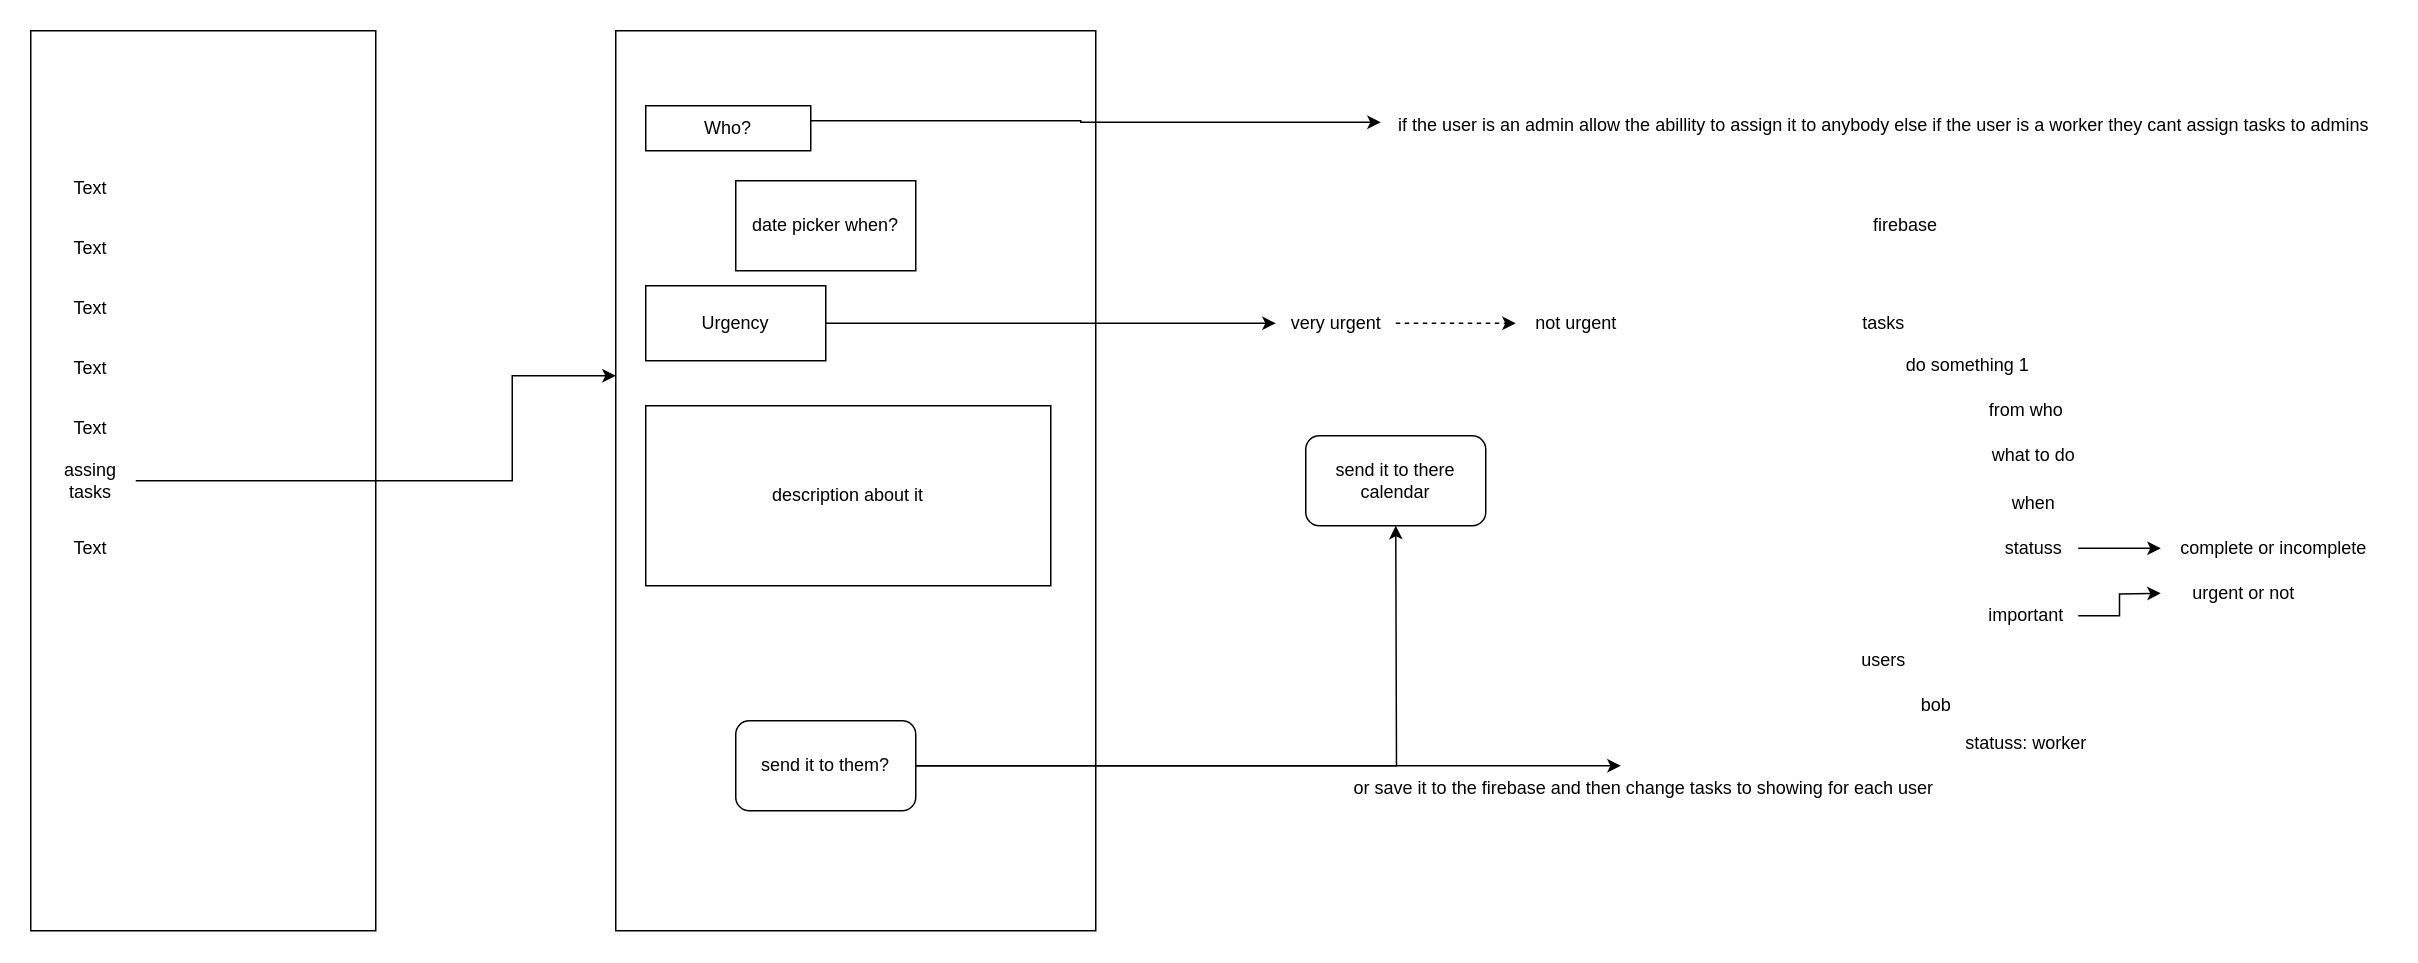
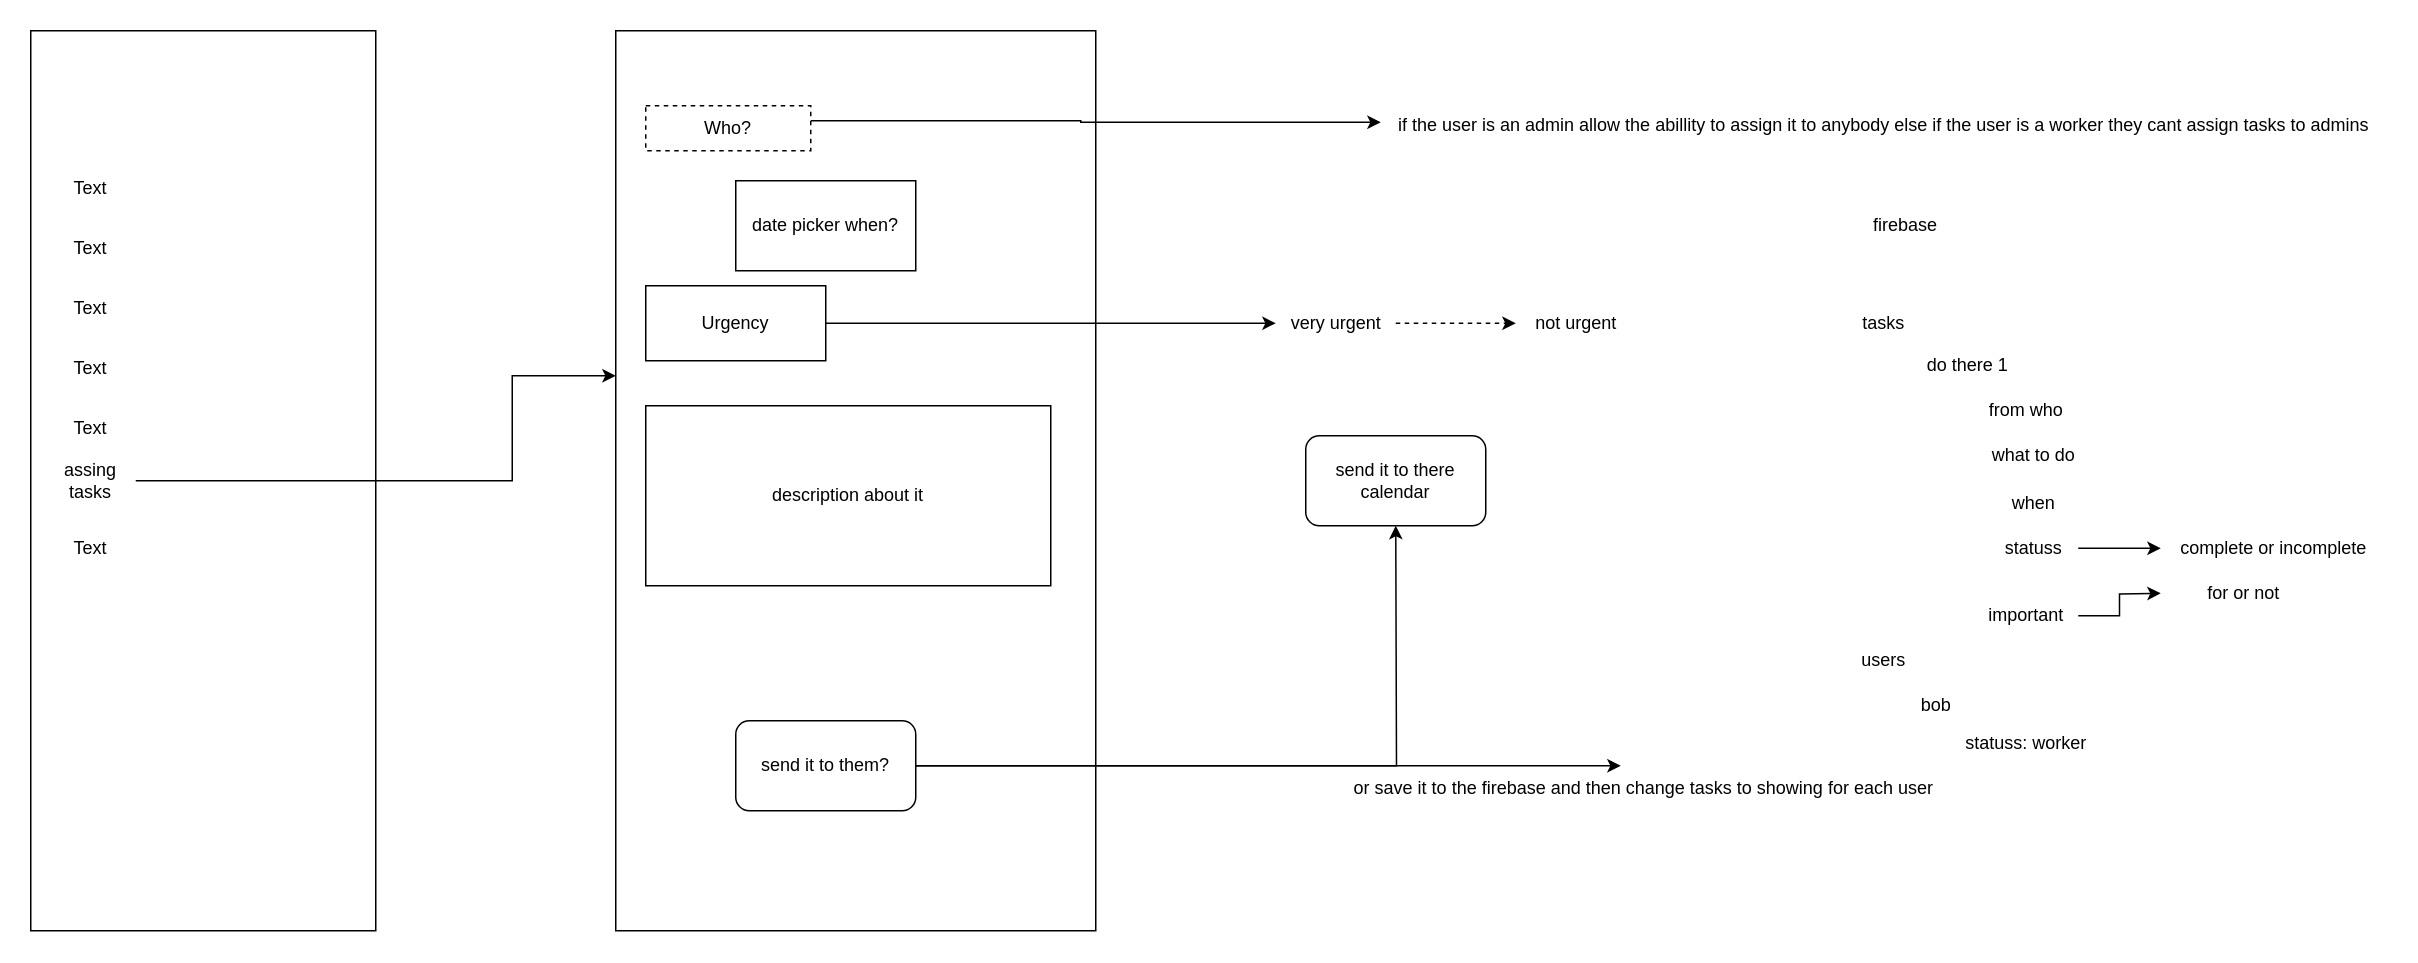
(728, 128) -> (728, 128)
(1968, 365) -> (1968, 365)
(2244, 593) -> (2244, 593)
